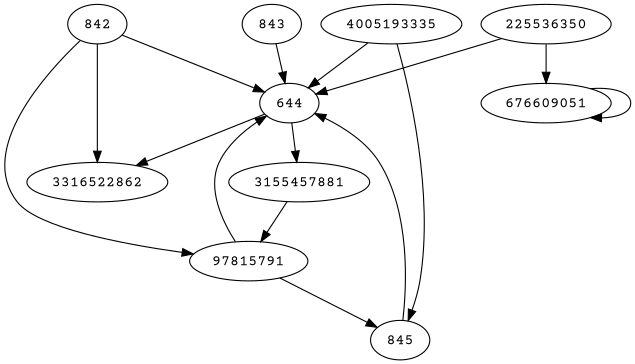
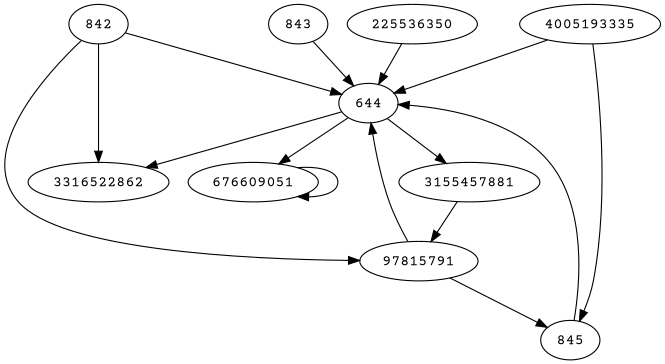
(546, 58) -> (318, 138)
